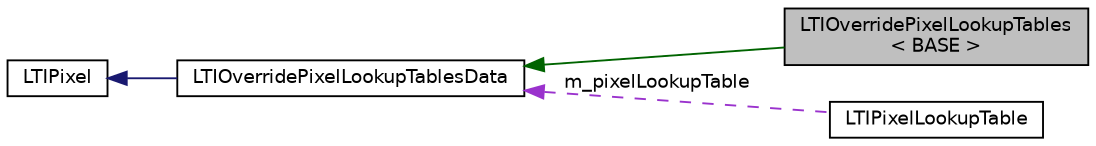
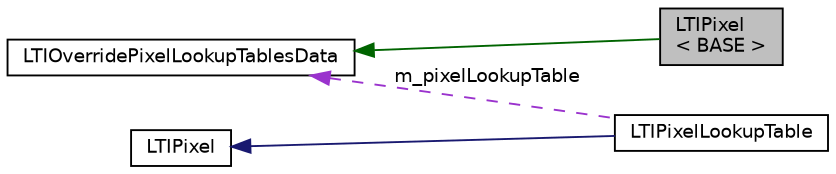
(936, 37) -> (721, 37)
(152, 78) -> (433, 141)
